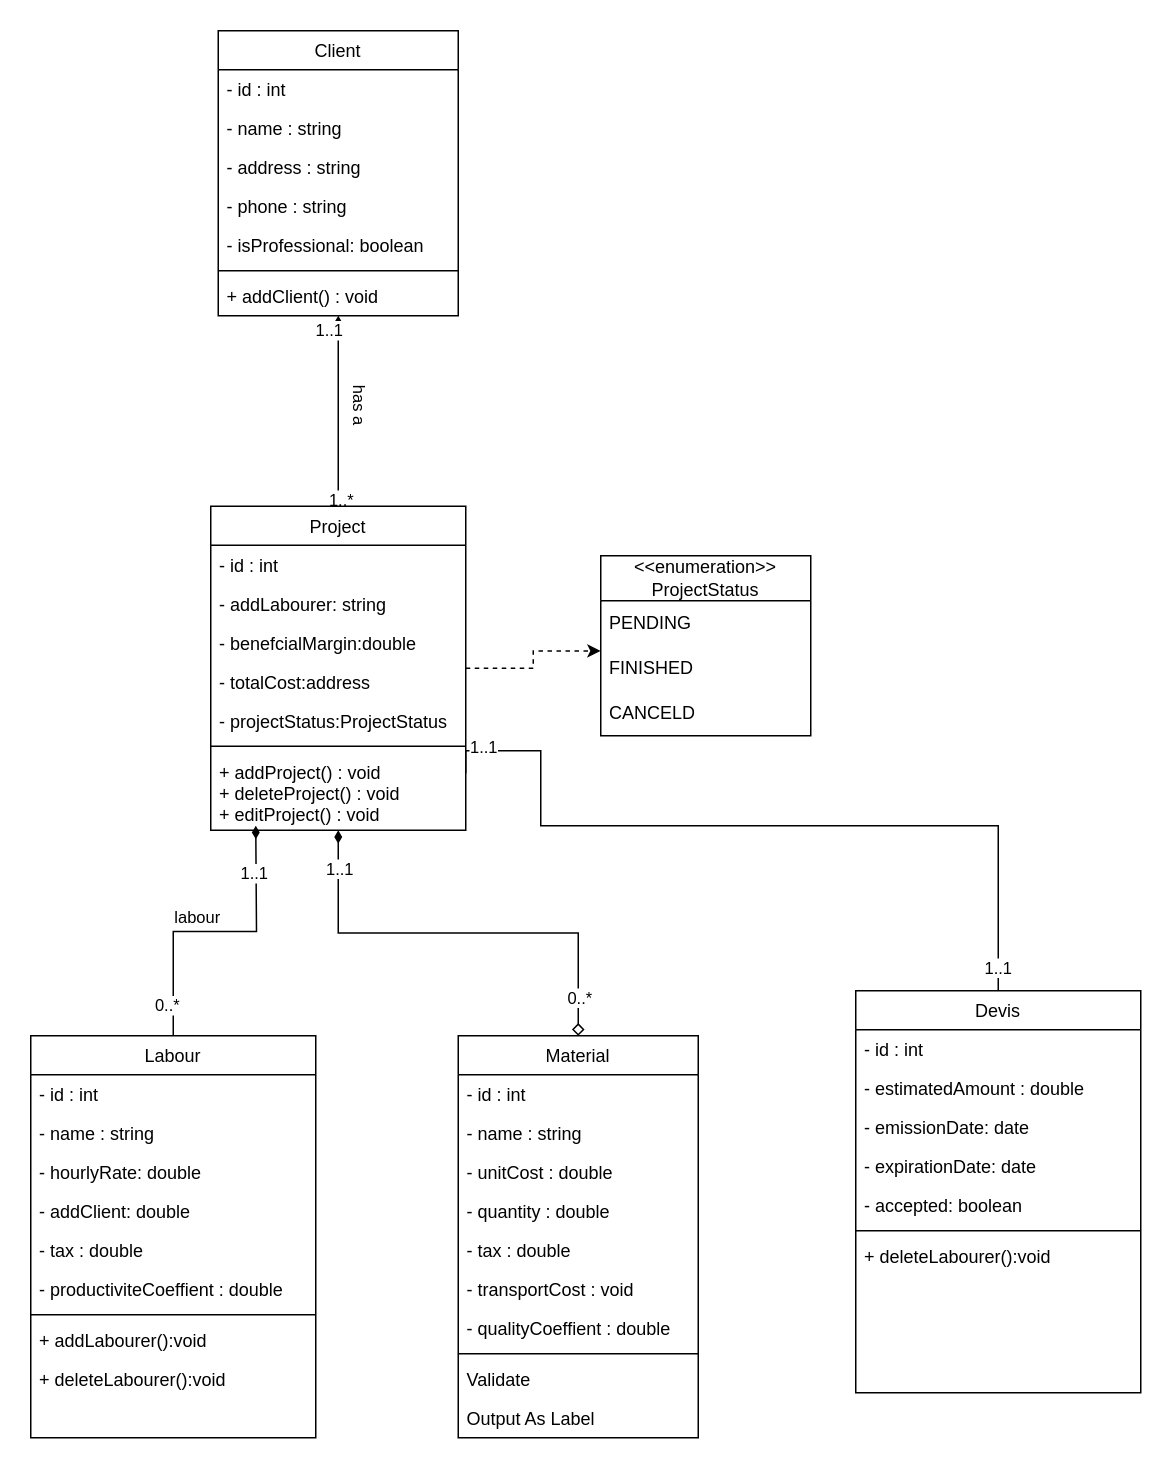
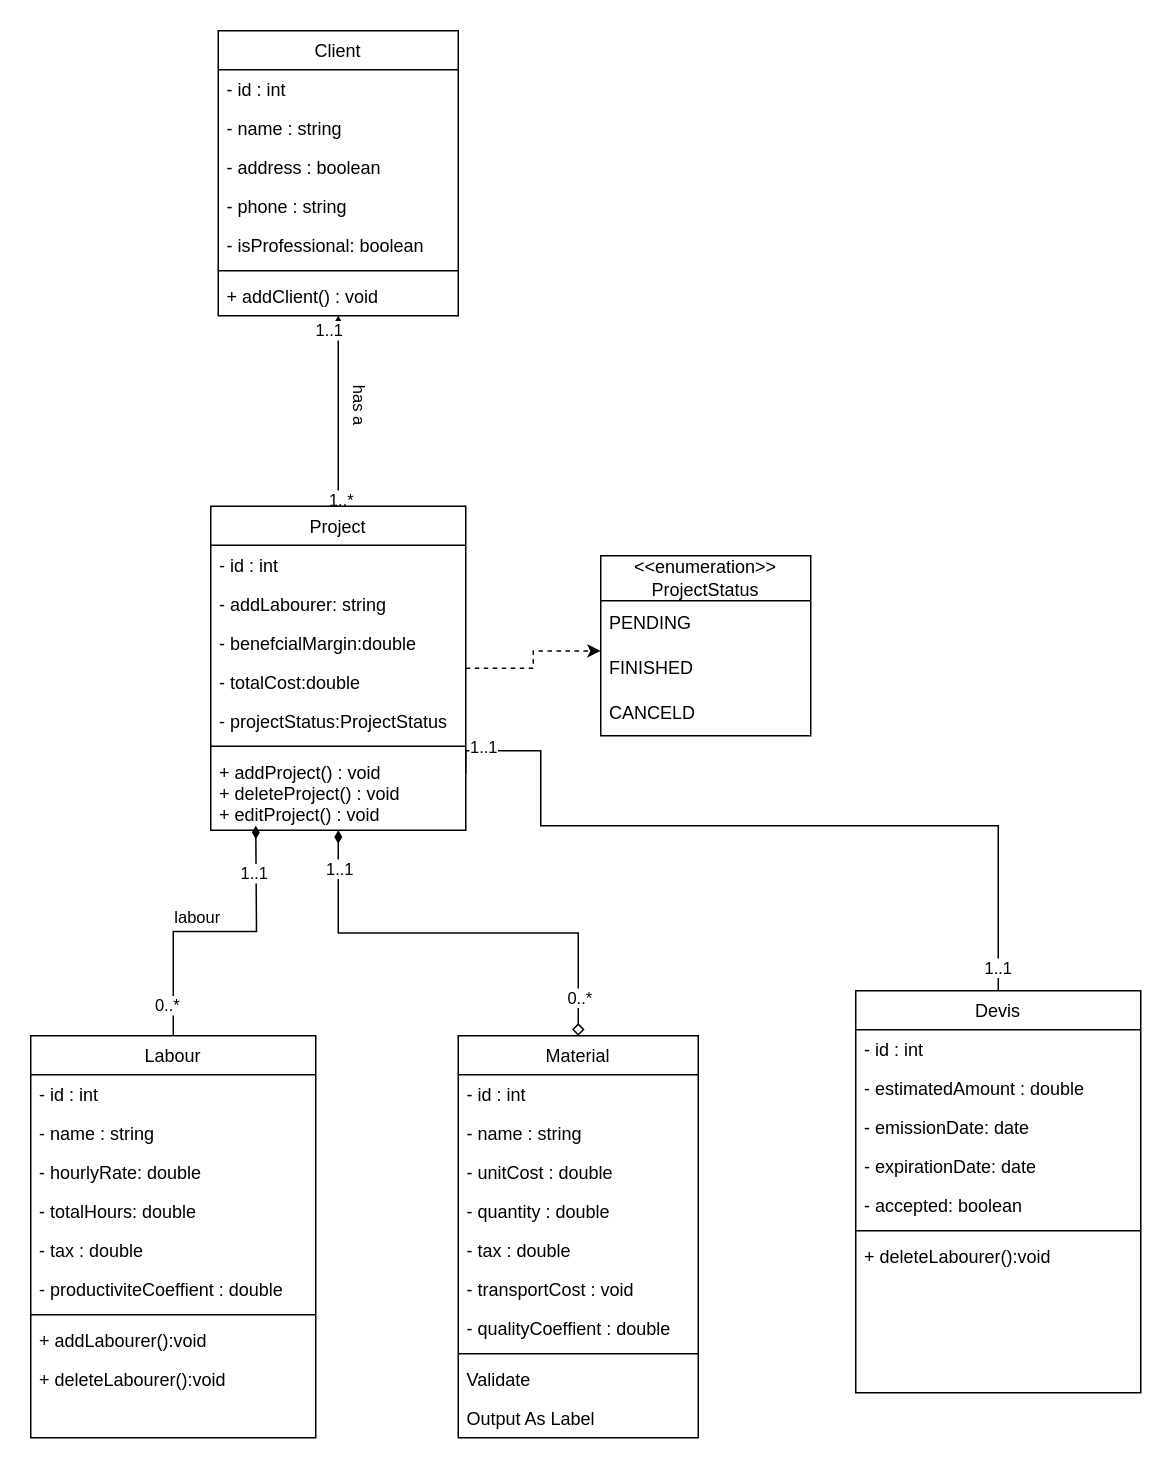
(306, 168) -> (311, 168)
(308, 683) -> (300, 683)
(121, 1212) -> (128, 1212)
